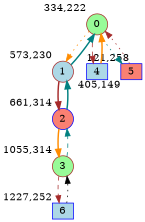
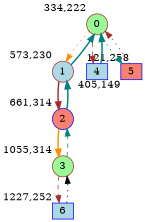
(102, 52) -> (102, 52)
